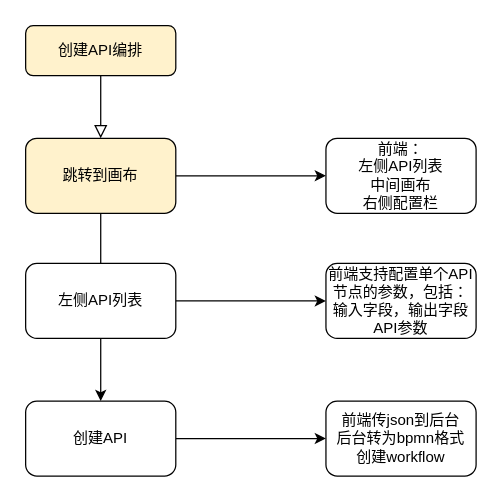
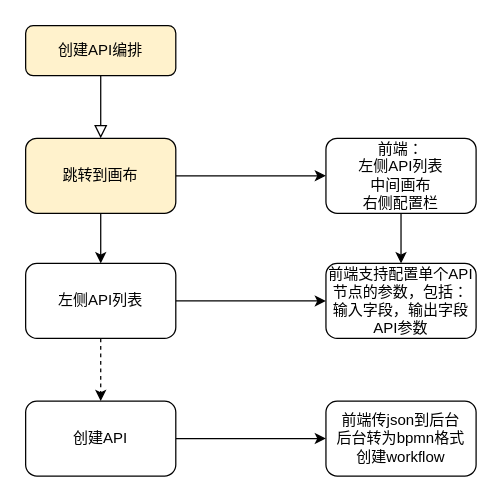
none -> (401, 234)
(101, 256) -> (101, 253)
(101, 365) -> (101, 365)
